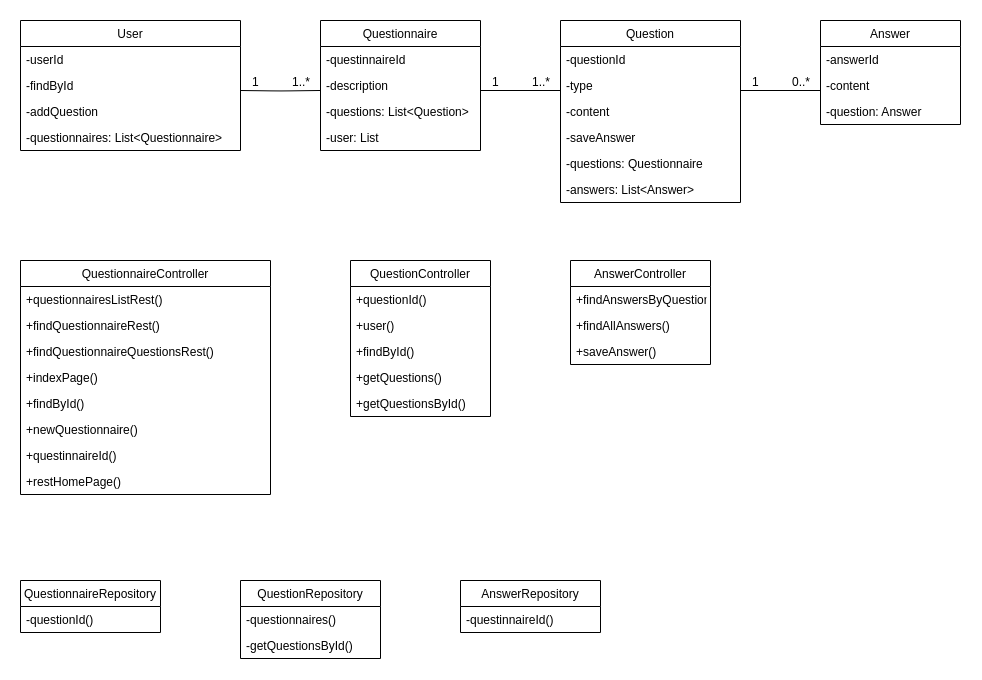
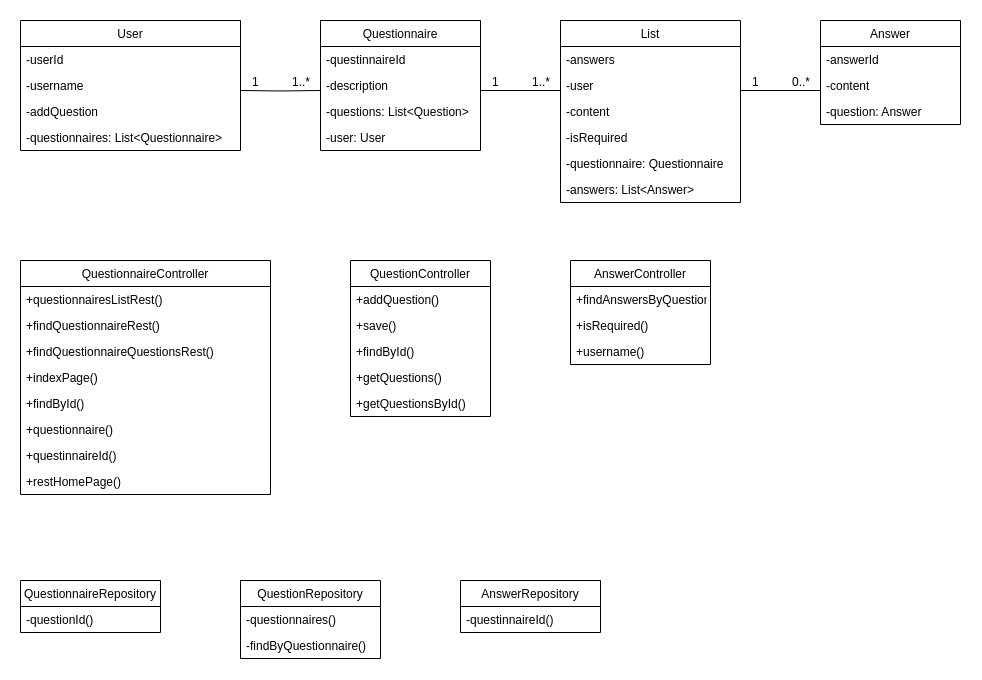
(650, 34) -> (650, 34)
(601, 60) -> (593, 60)
(55, 86) -> (56, 86)
(583, 86) -> (583, 86)
(358, 138) -> (360, 138)
(603, 138) -> (600, 138)
(642, 164) -> (654, 164)
(398, 300) -> (401, 300)
(380, 326) -> (380, 326)
(628, 326) -> (617, 326)
(620, 352) -> (613, 352)
(87, 430) -> (77, 430)
(308, 646) -> (315, 646)
